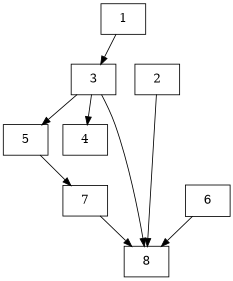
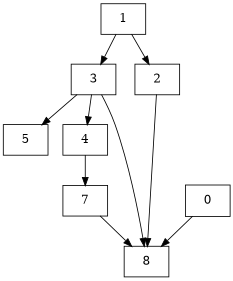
none -> (138, 46)
(53, 167) -> (85, 166)
(208, 201) -> (208, 201)
